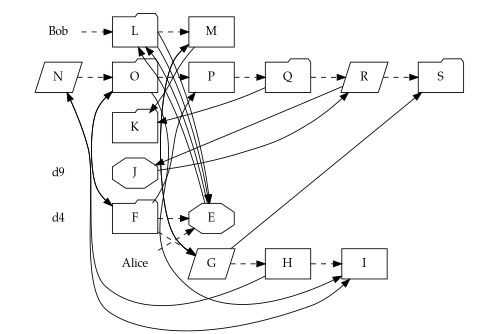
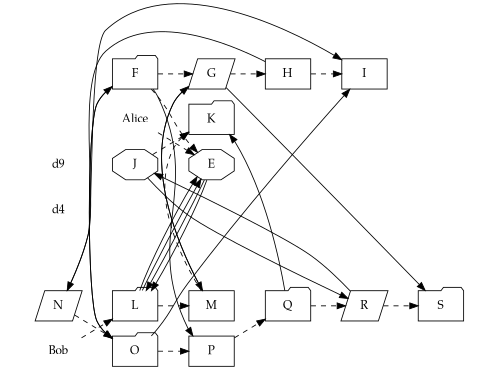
(180, 65) -> (169, 215)
none -> (167, 146)
